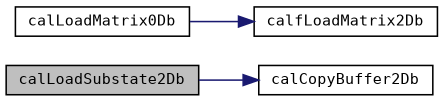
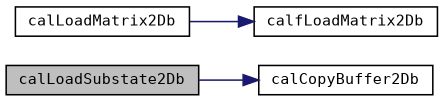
(102, 22) -> (102, 22)
